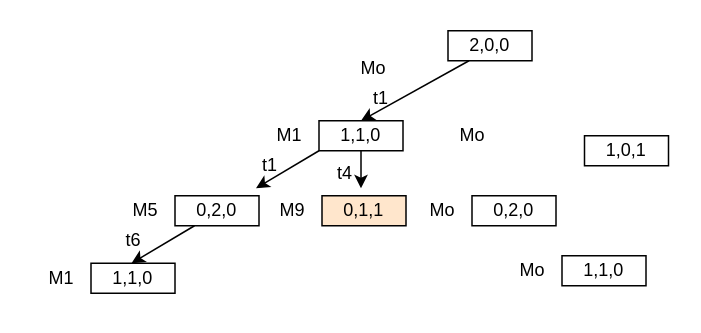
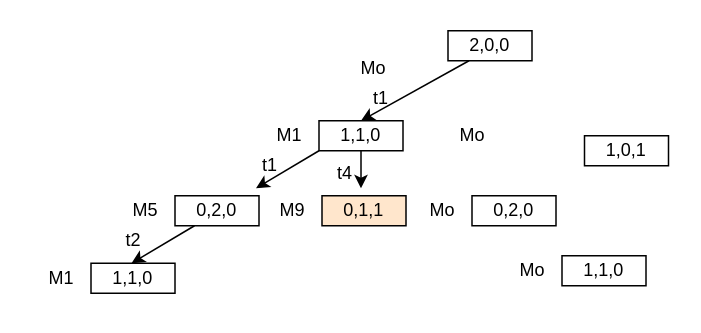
(134, 241) -> (134, 241)
